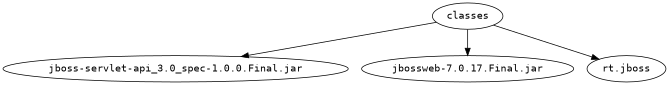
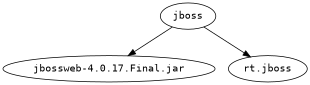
(468, 16) -> (188, 16)
(176, 69) -> none
(468, 69) -> (109, 69)
